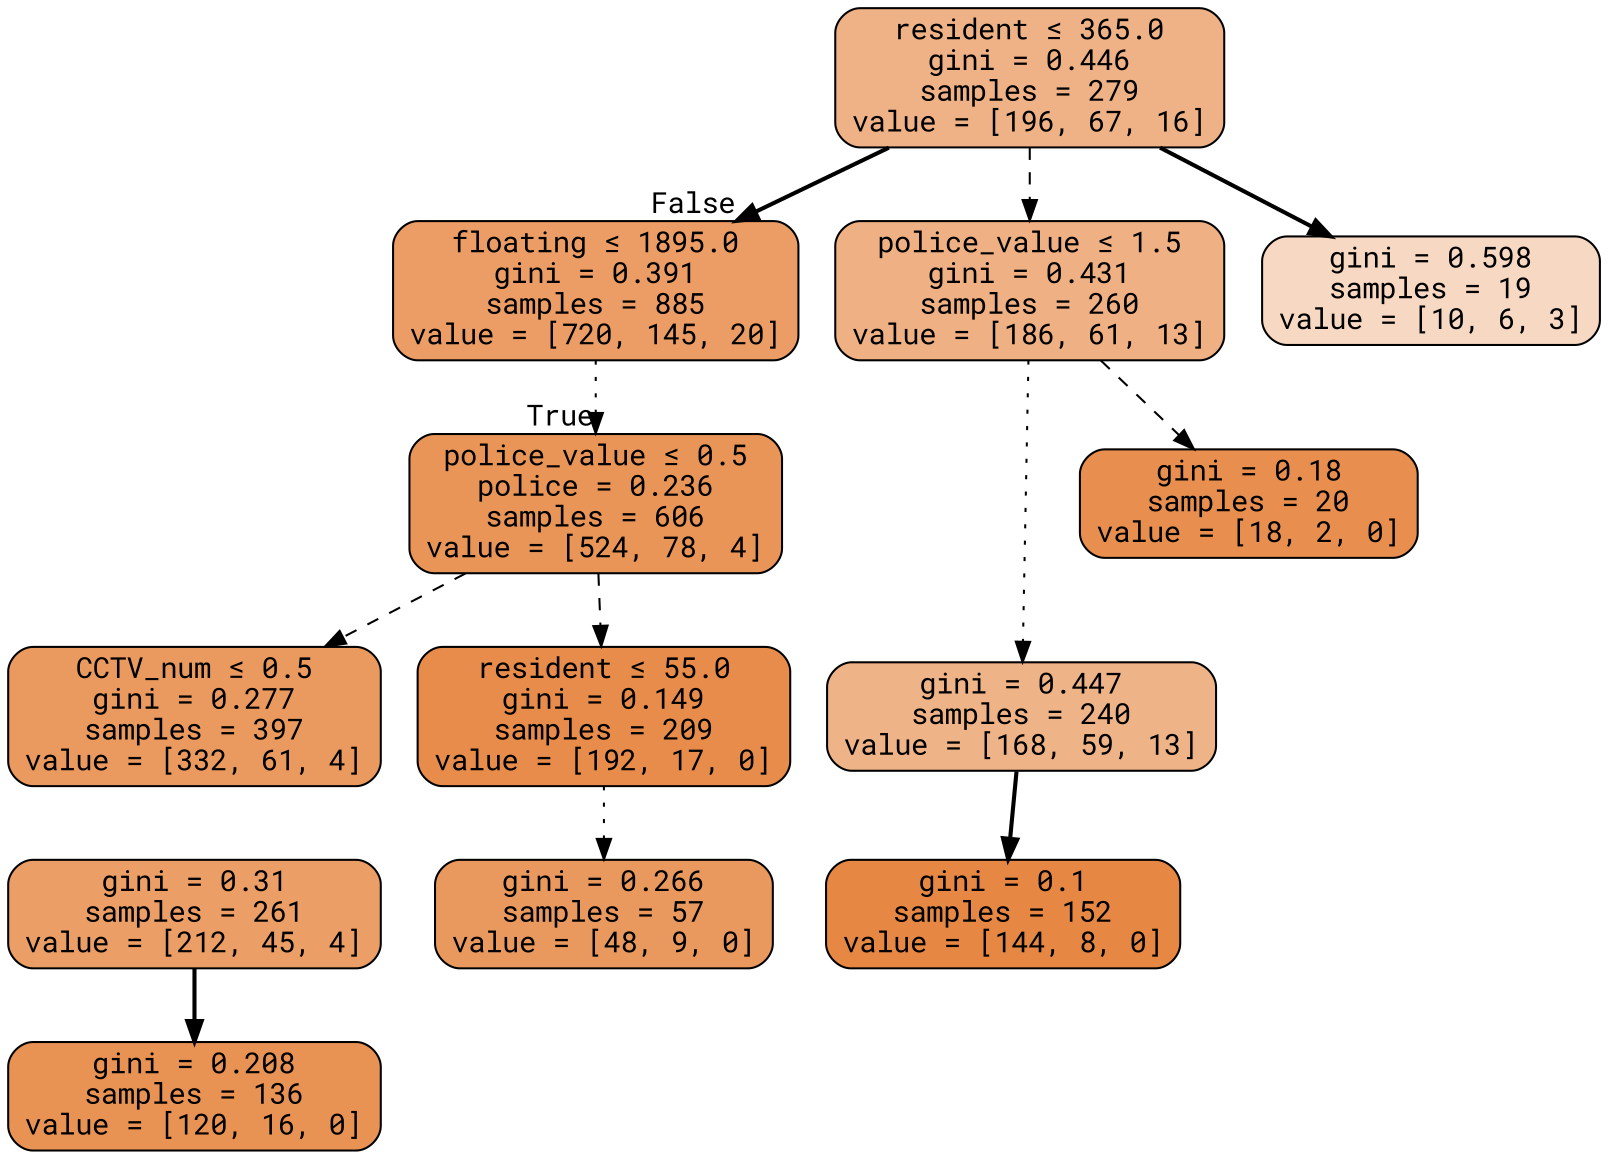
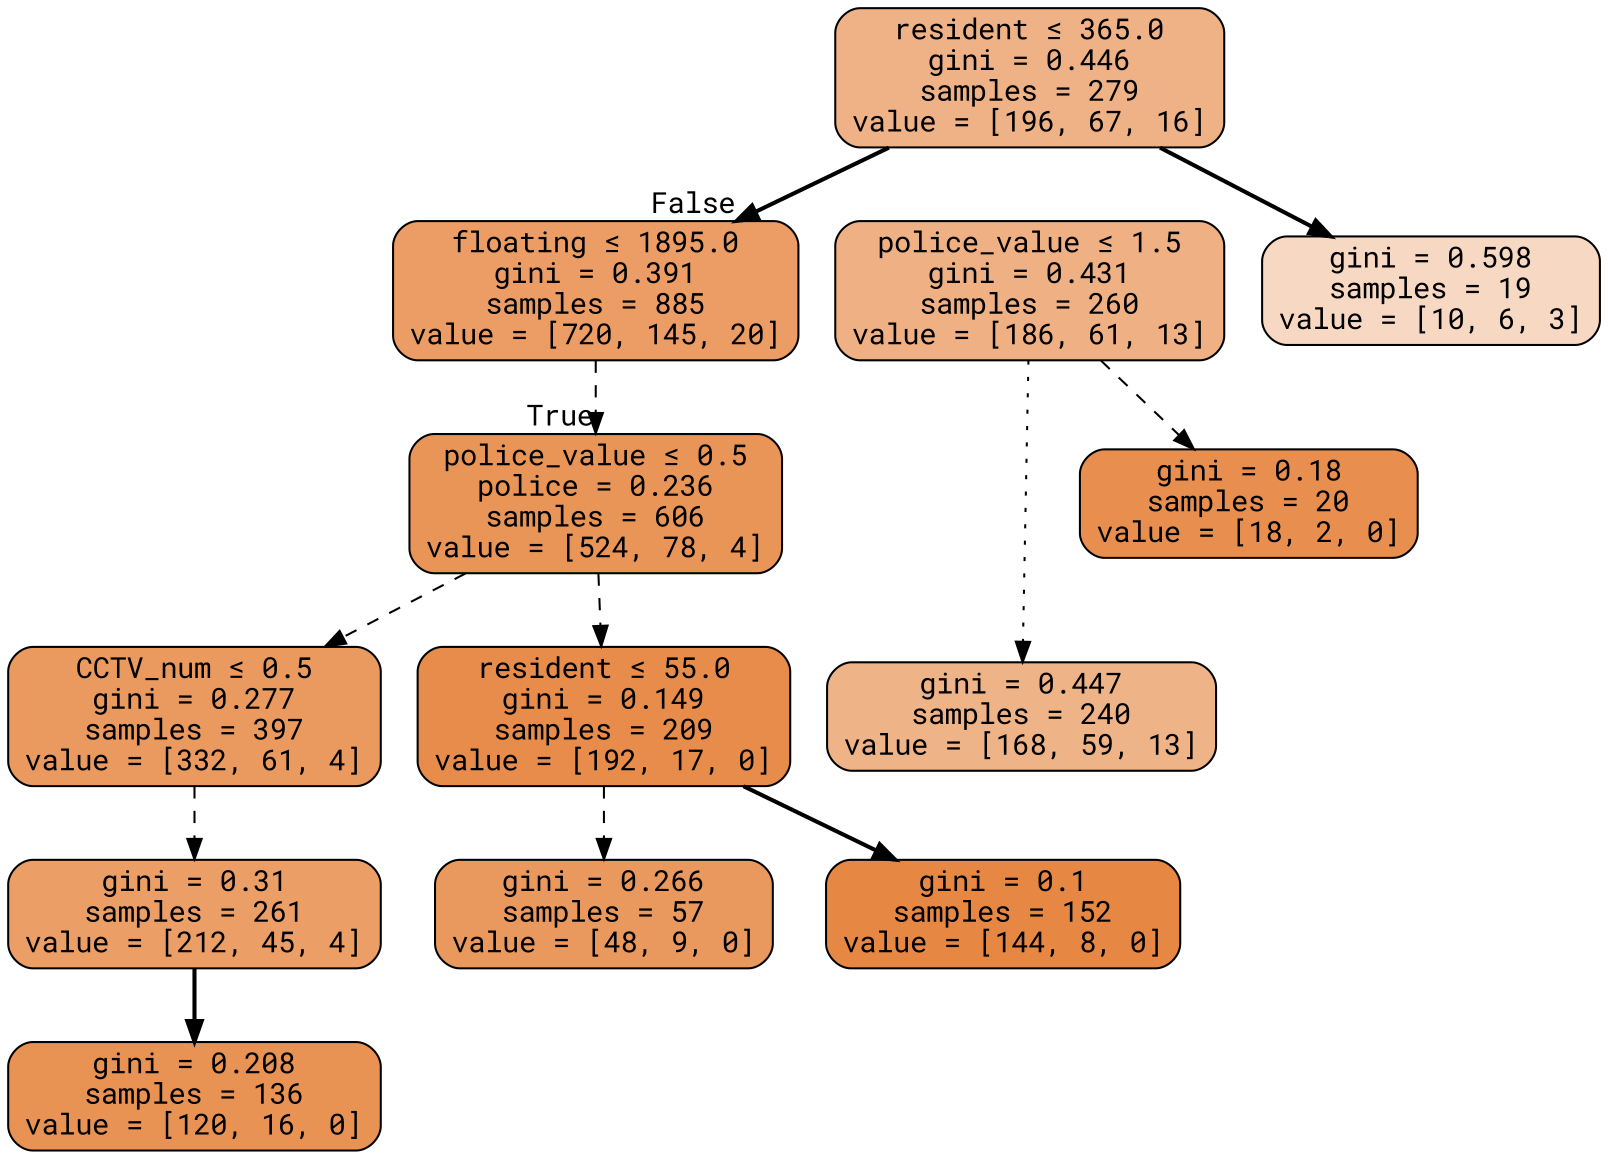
(1030, 174) -> none
(596, 387) -> (596, 387)
(1013, 805) -> (810, 818)
none -> (194, 812)
(604, 812) -> (604, 812)
